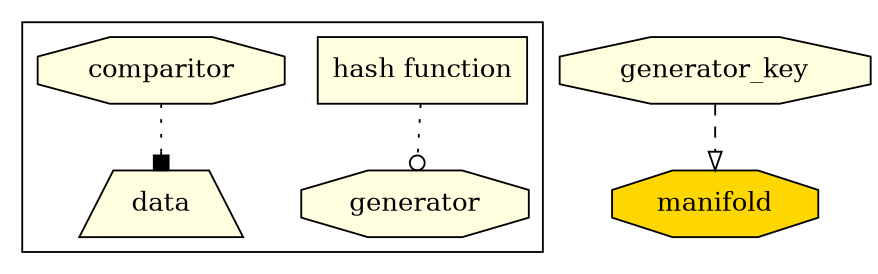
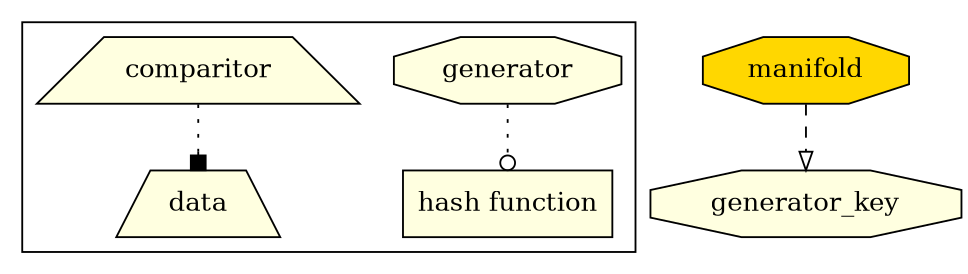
(161, 70) -> (198, 70)
(715, 128) -> (806, 128)
(419, 130) -> (508, 130)
